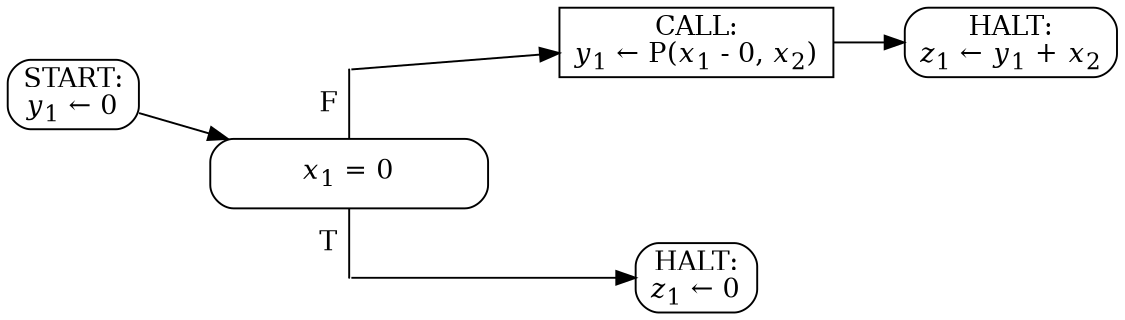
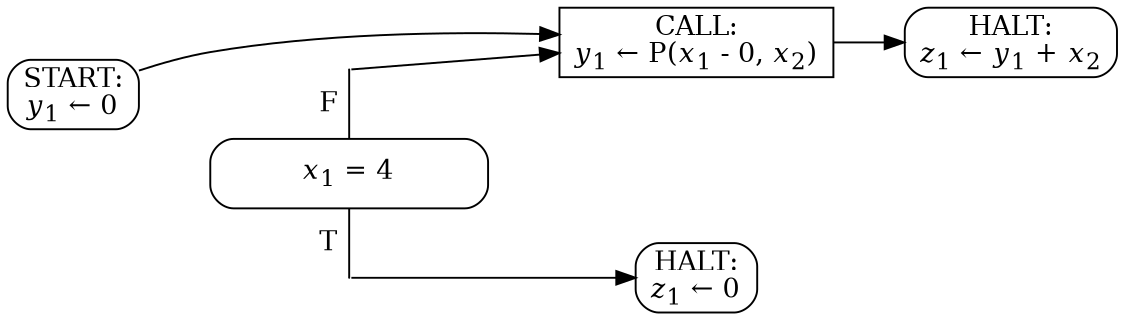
(174, 123) -> (338, 38)
(366, 171) -> (366, 171)
